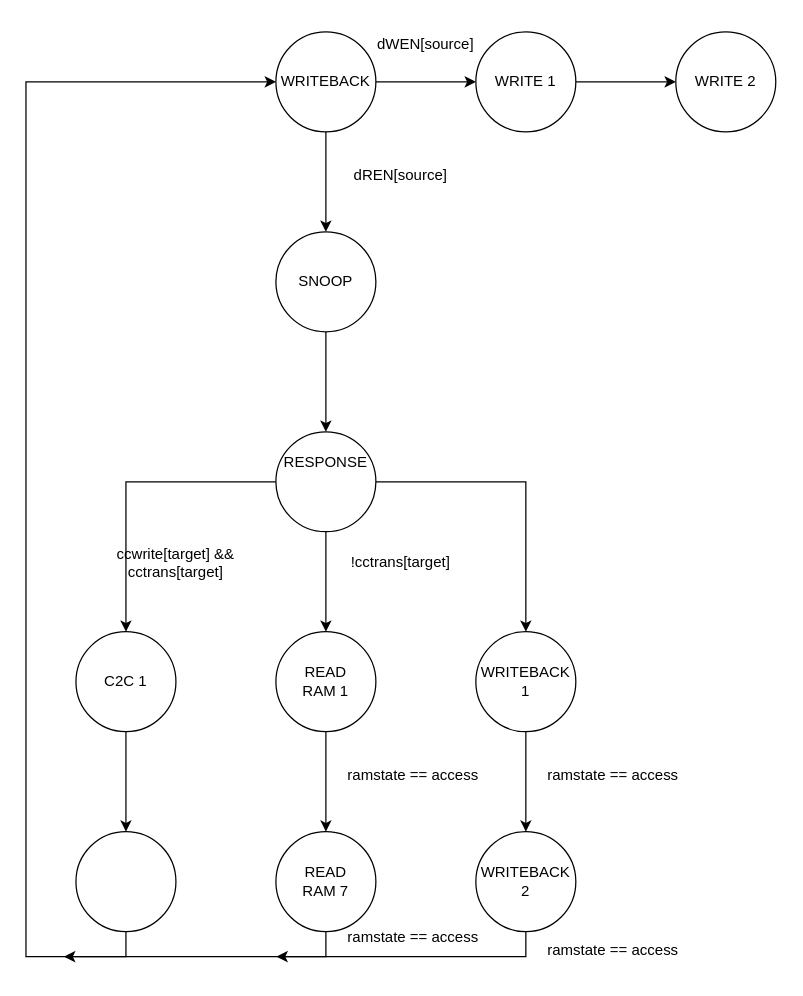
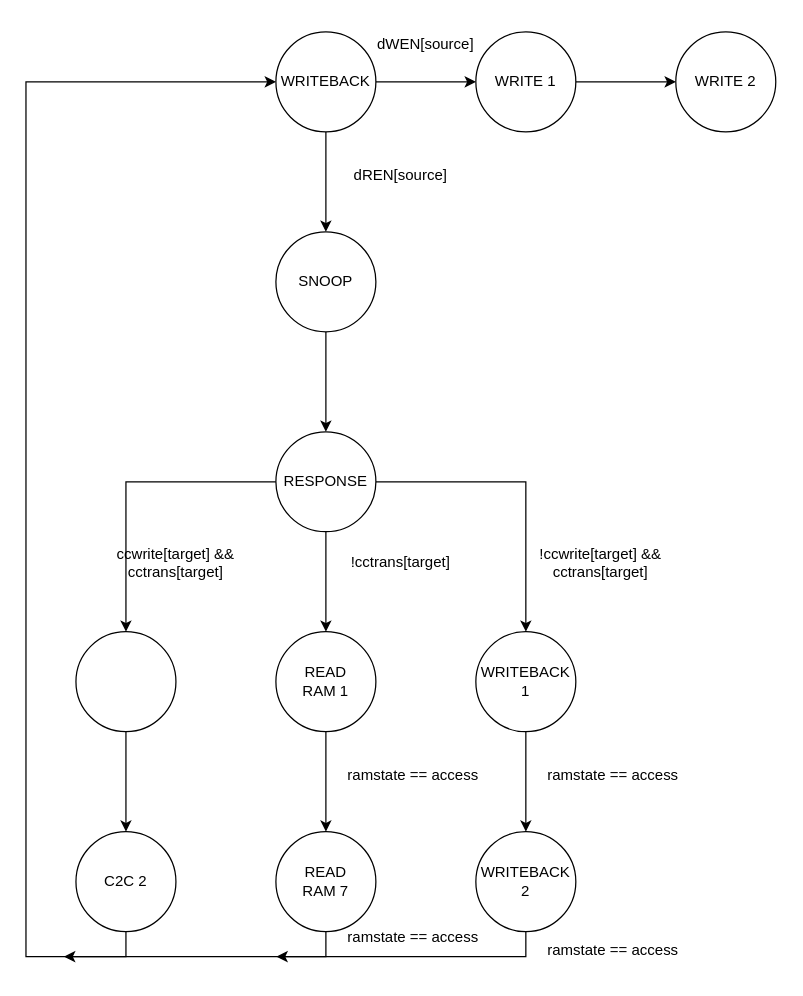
(326, 463) -> (326, 482)
none -> (601, 563)
(126, 682) -> none
none -> (126, 882)
